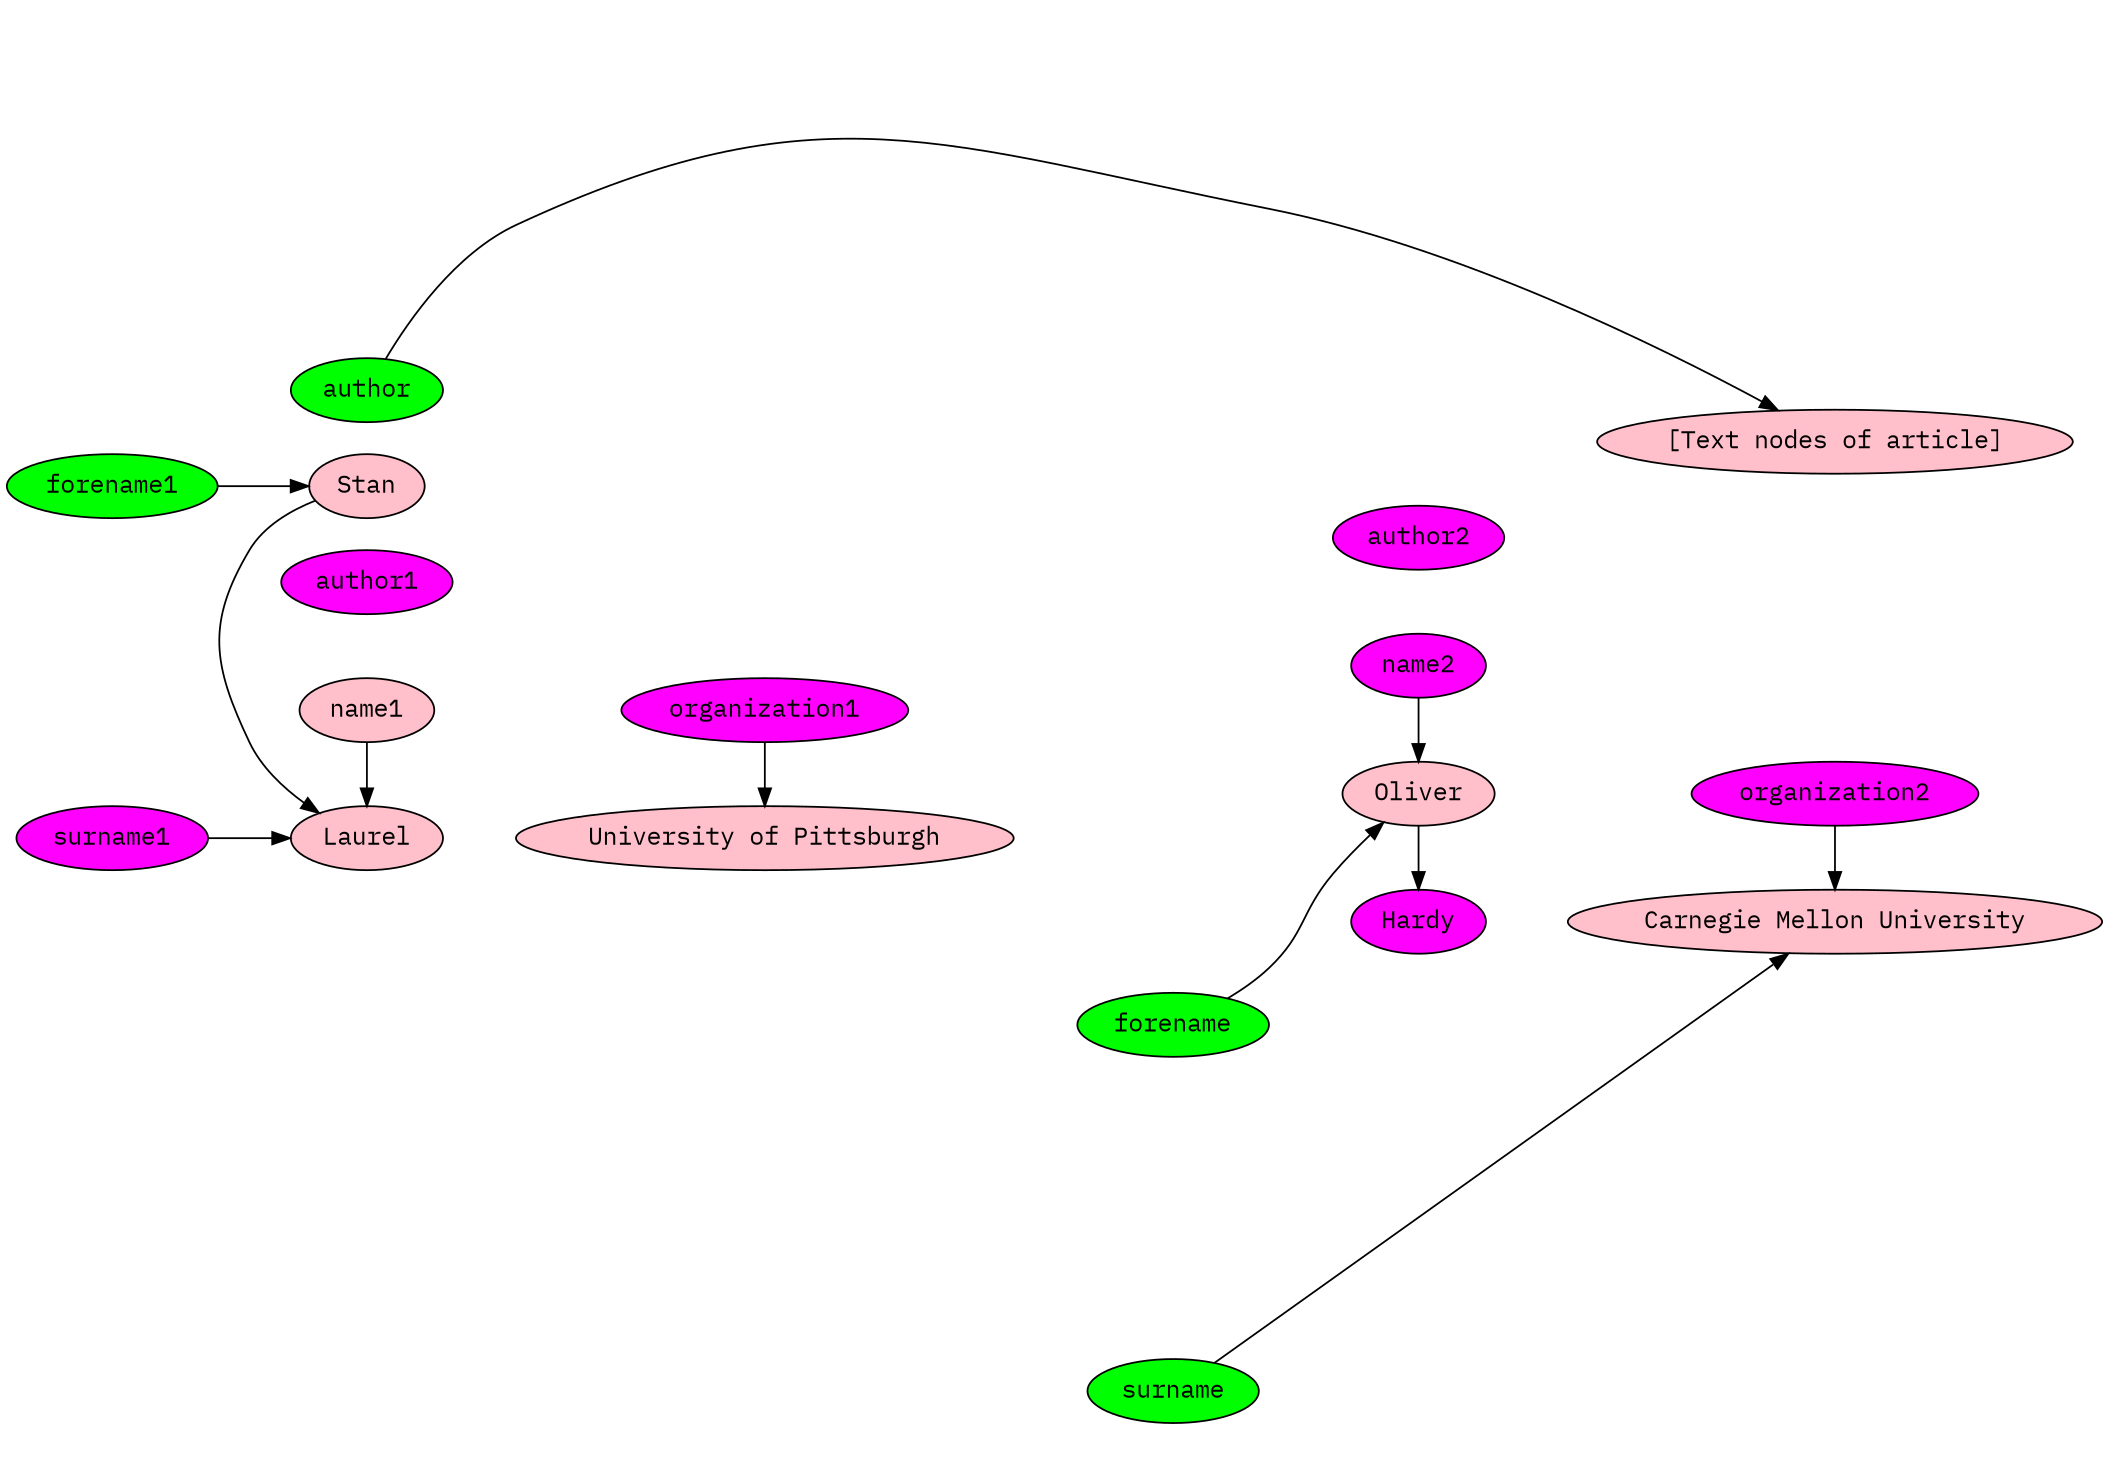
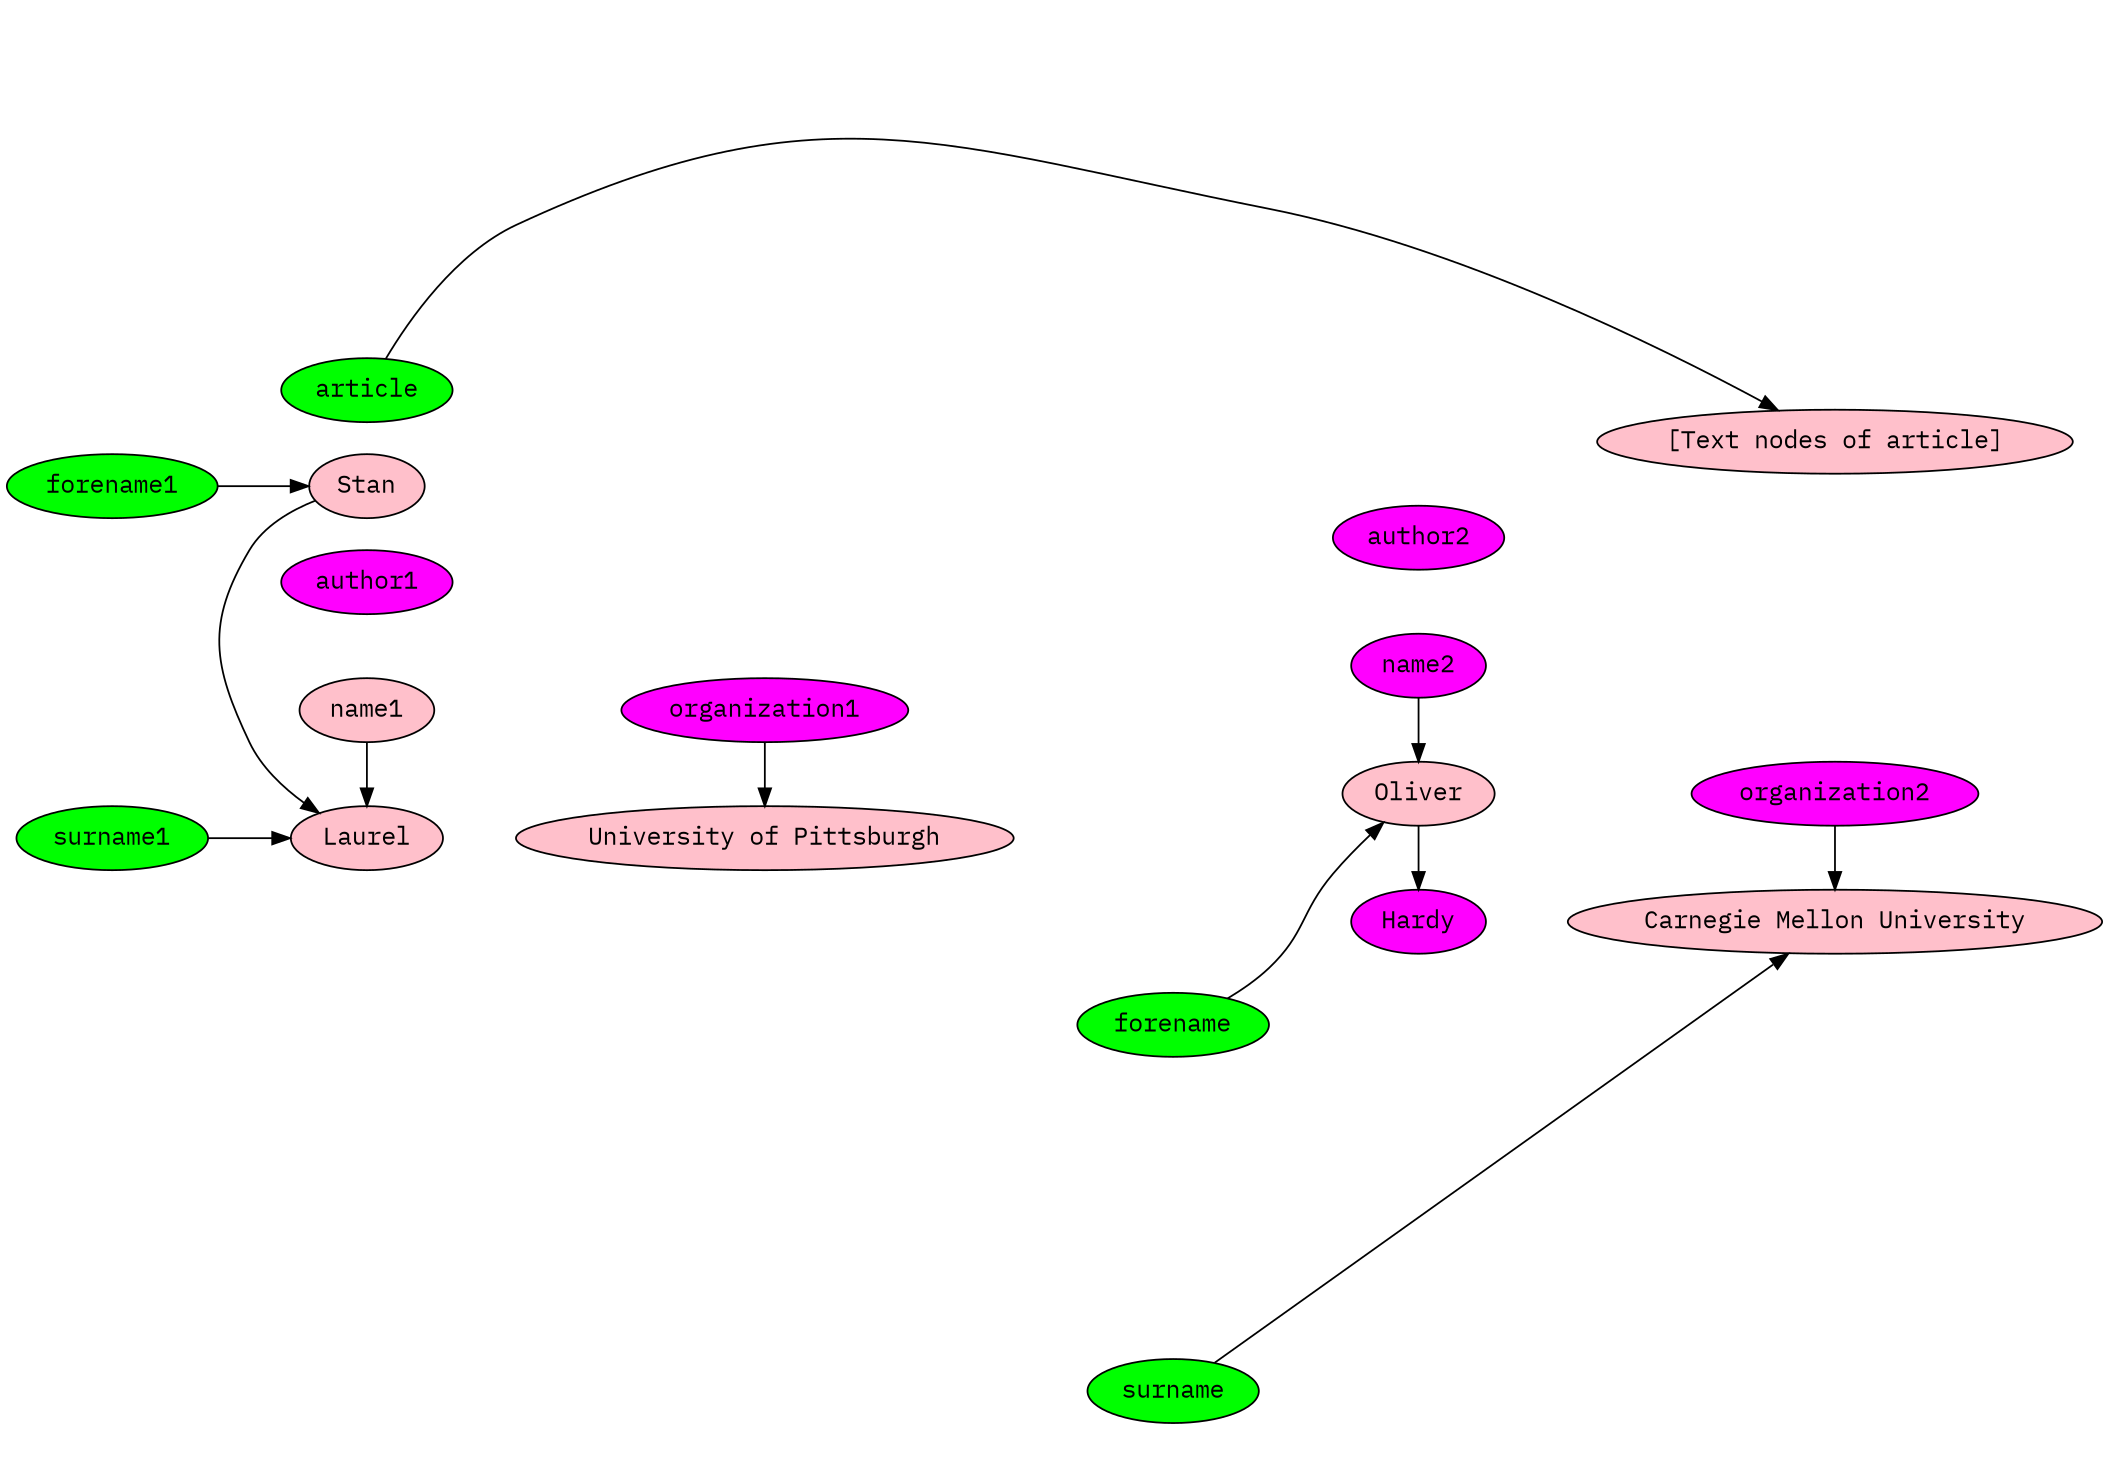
(367, 390) -> (367, 390)
(112, 838) -> (112, 838)
